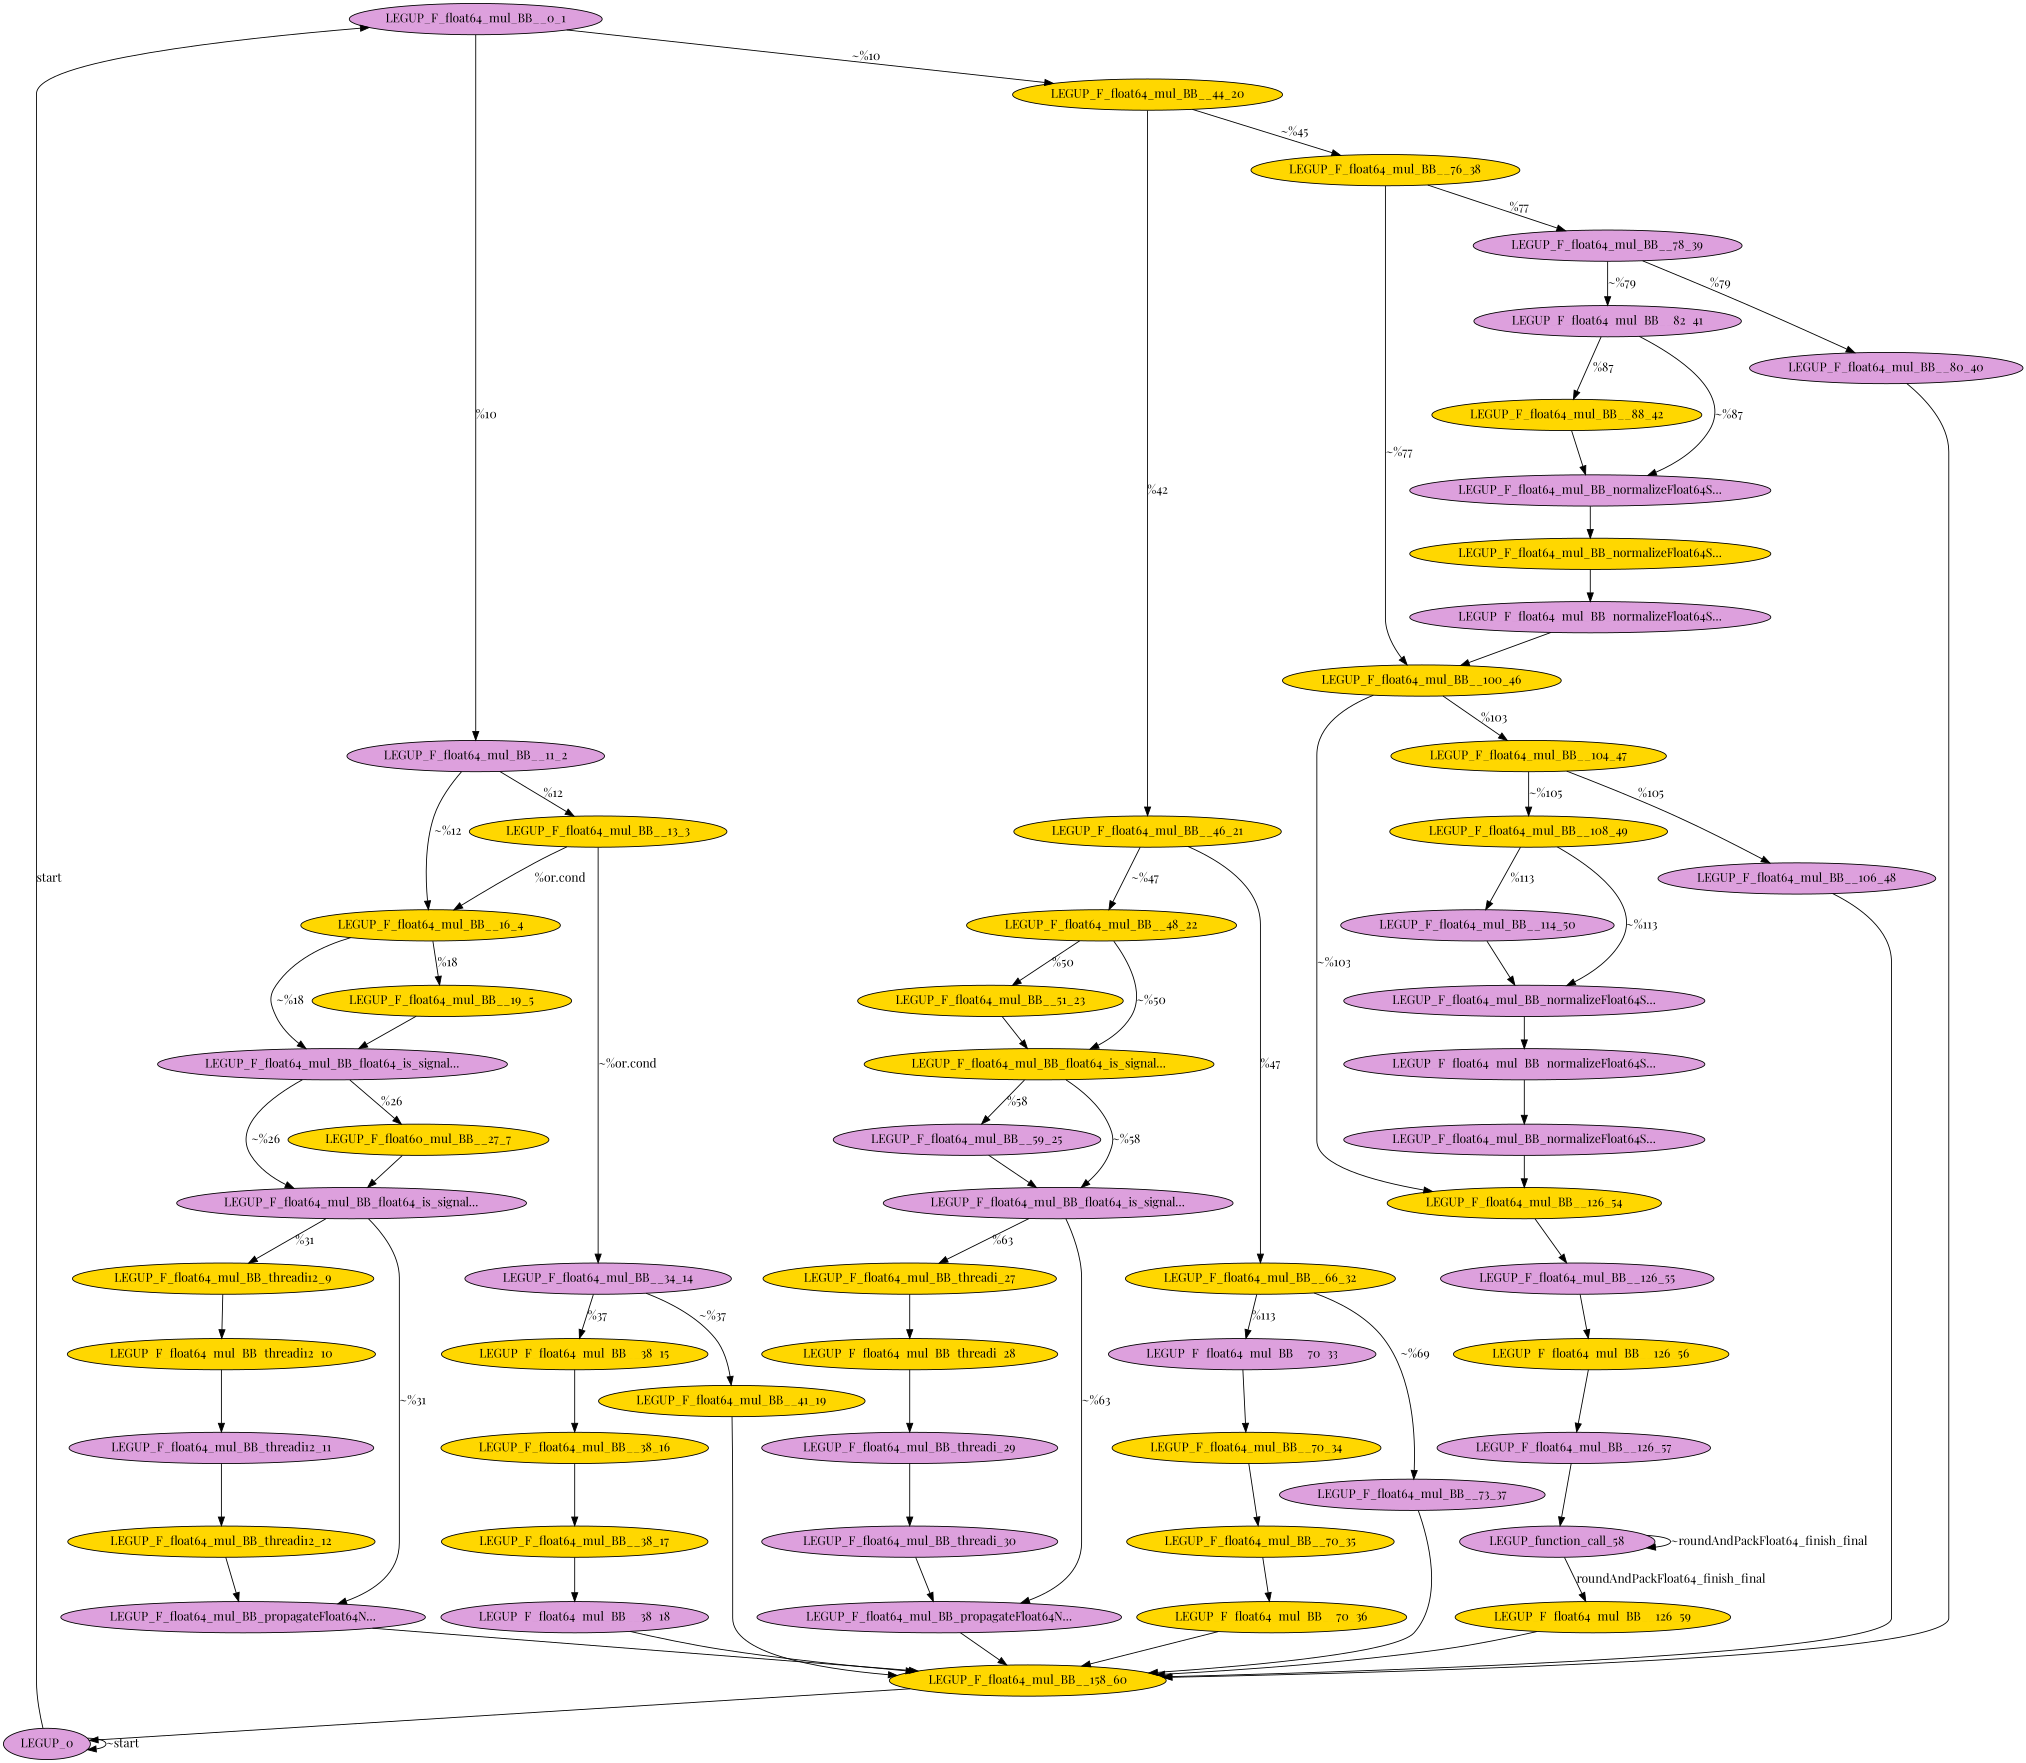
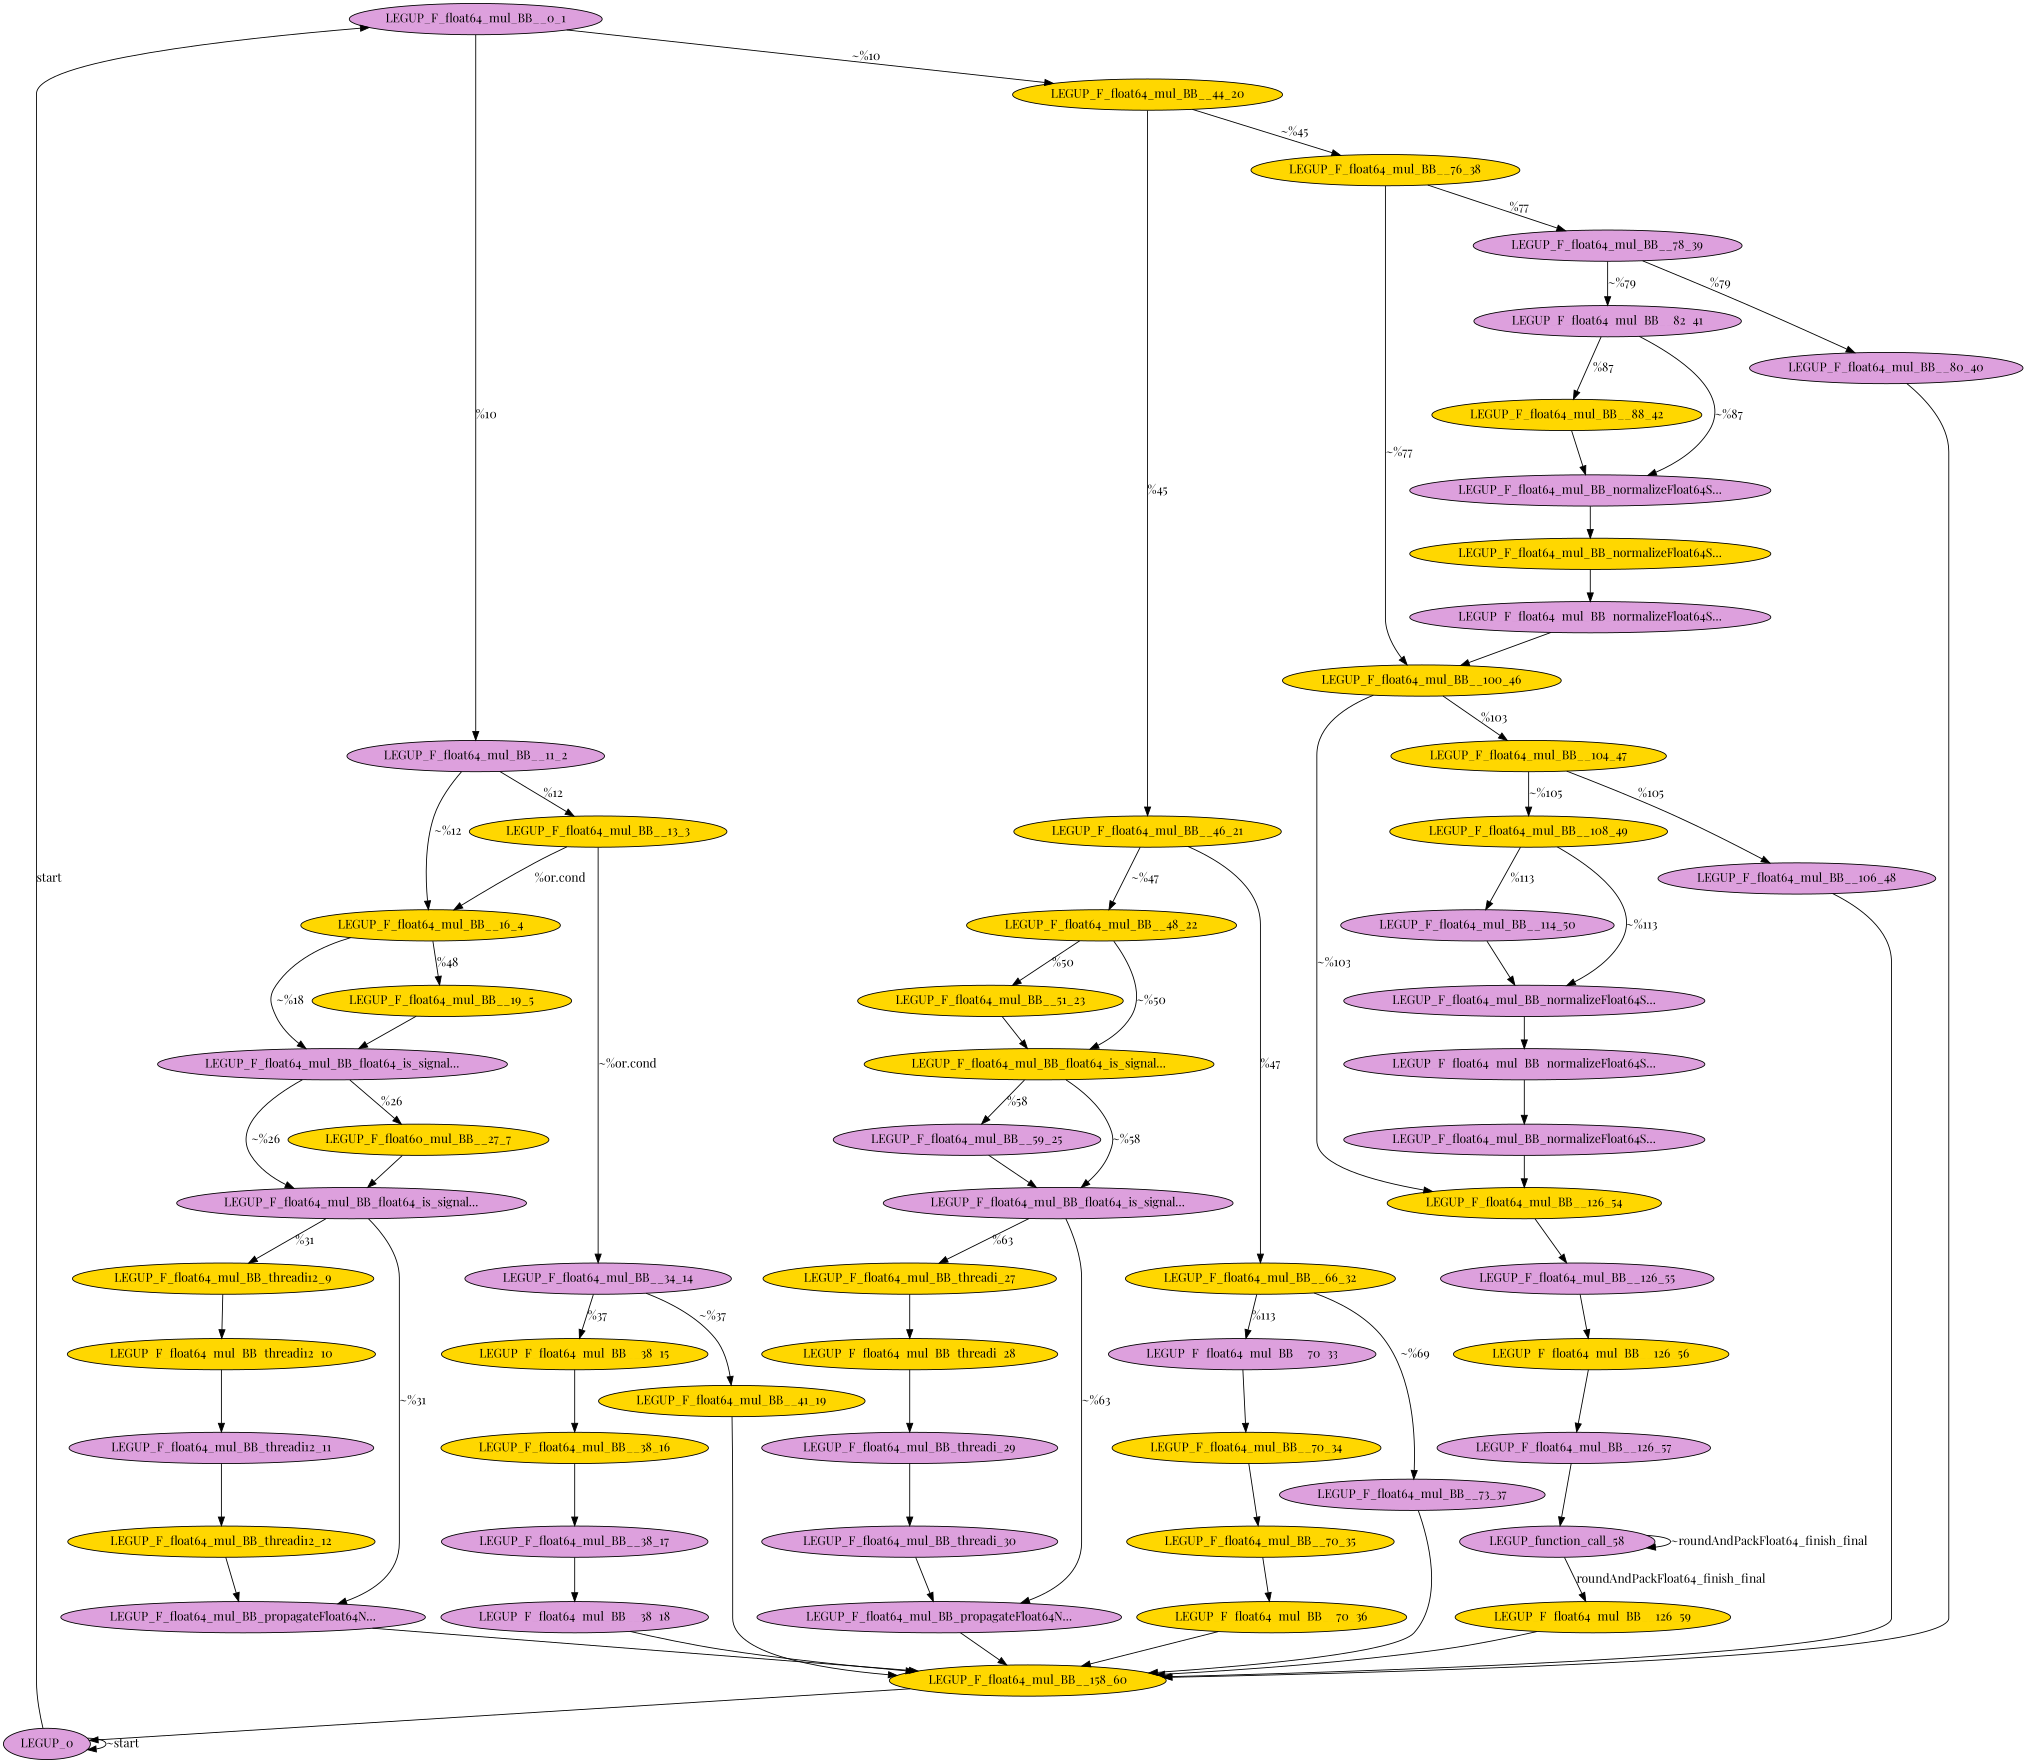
(1158, 490) -> (1158, 490)
(448, 963) -> (448, 963)
(575, 1542) -> (575, 1542)
